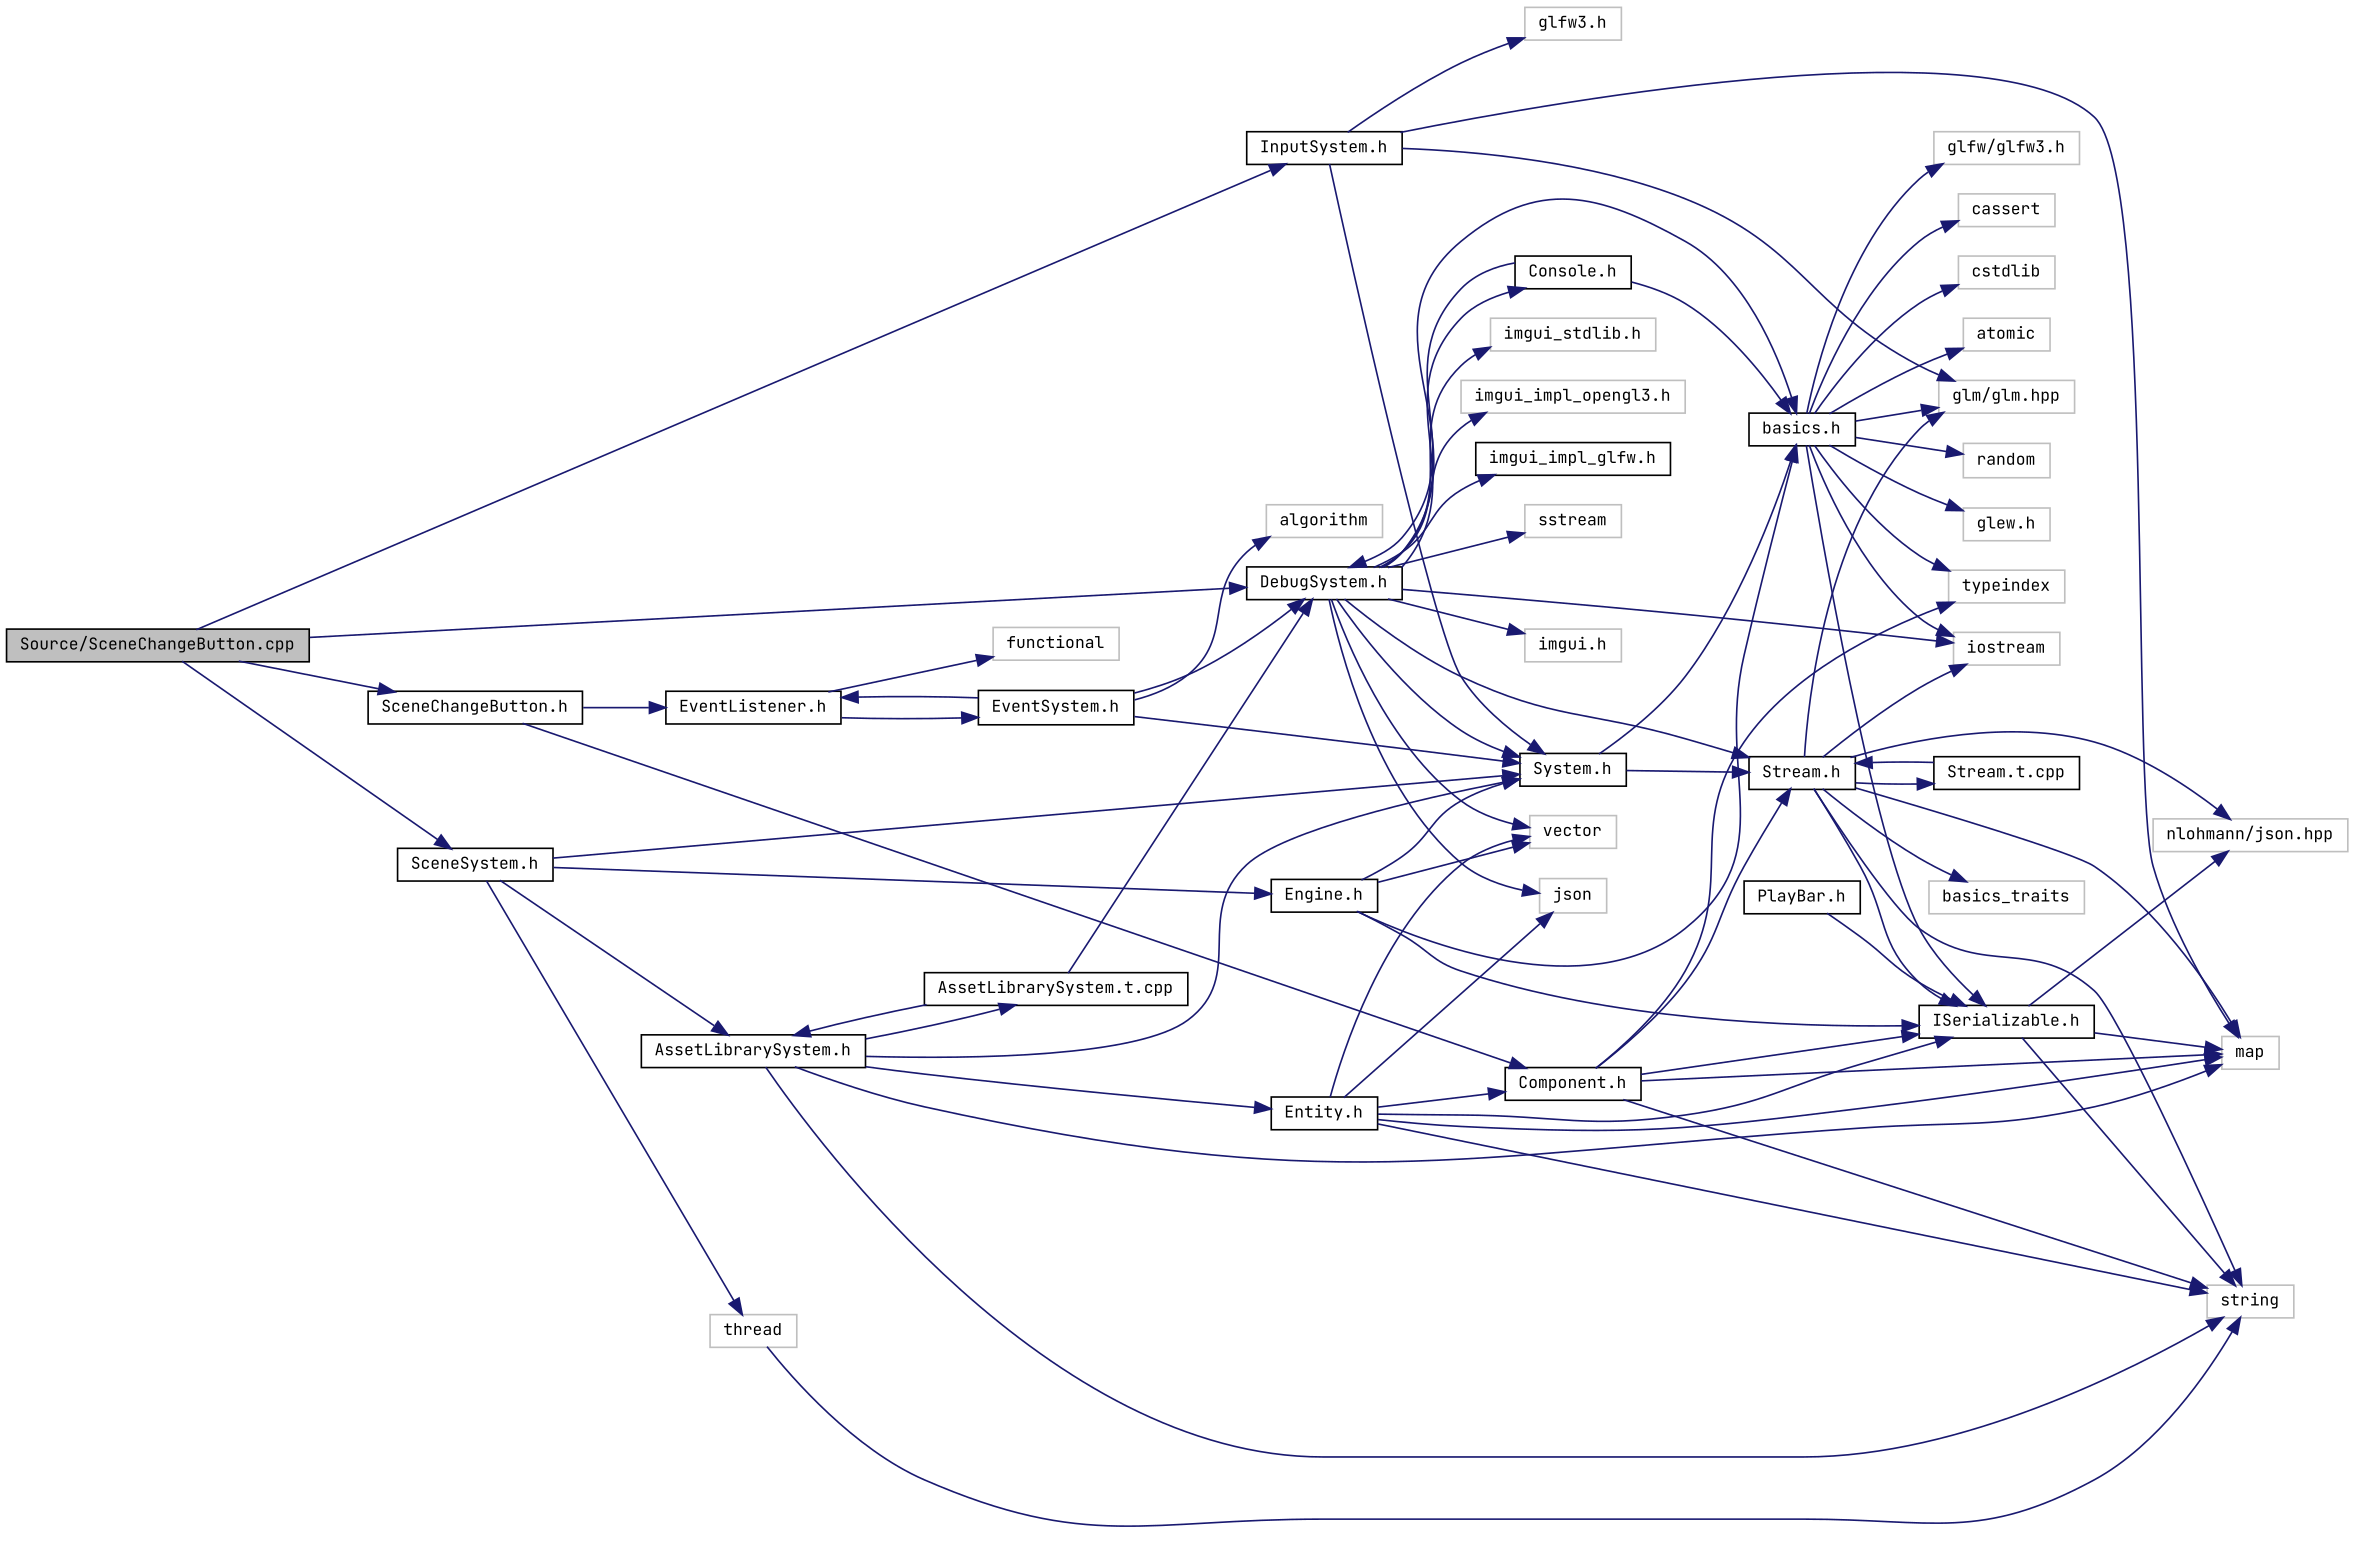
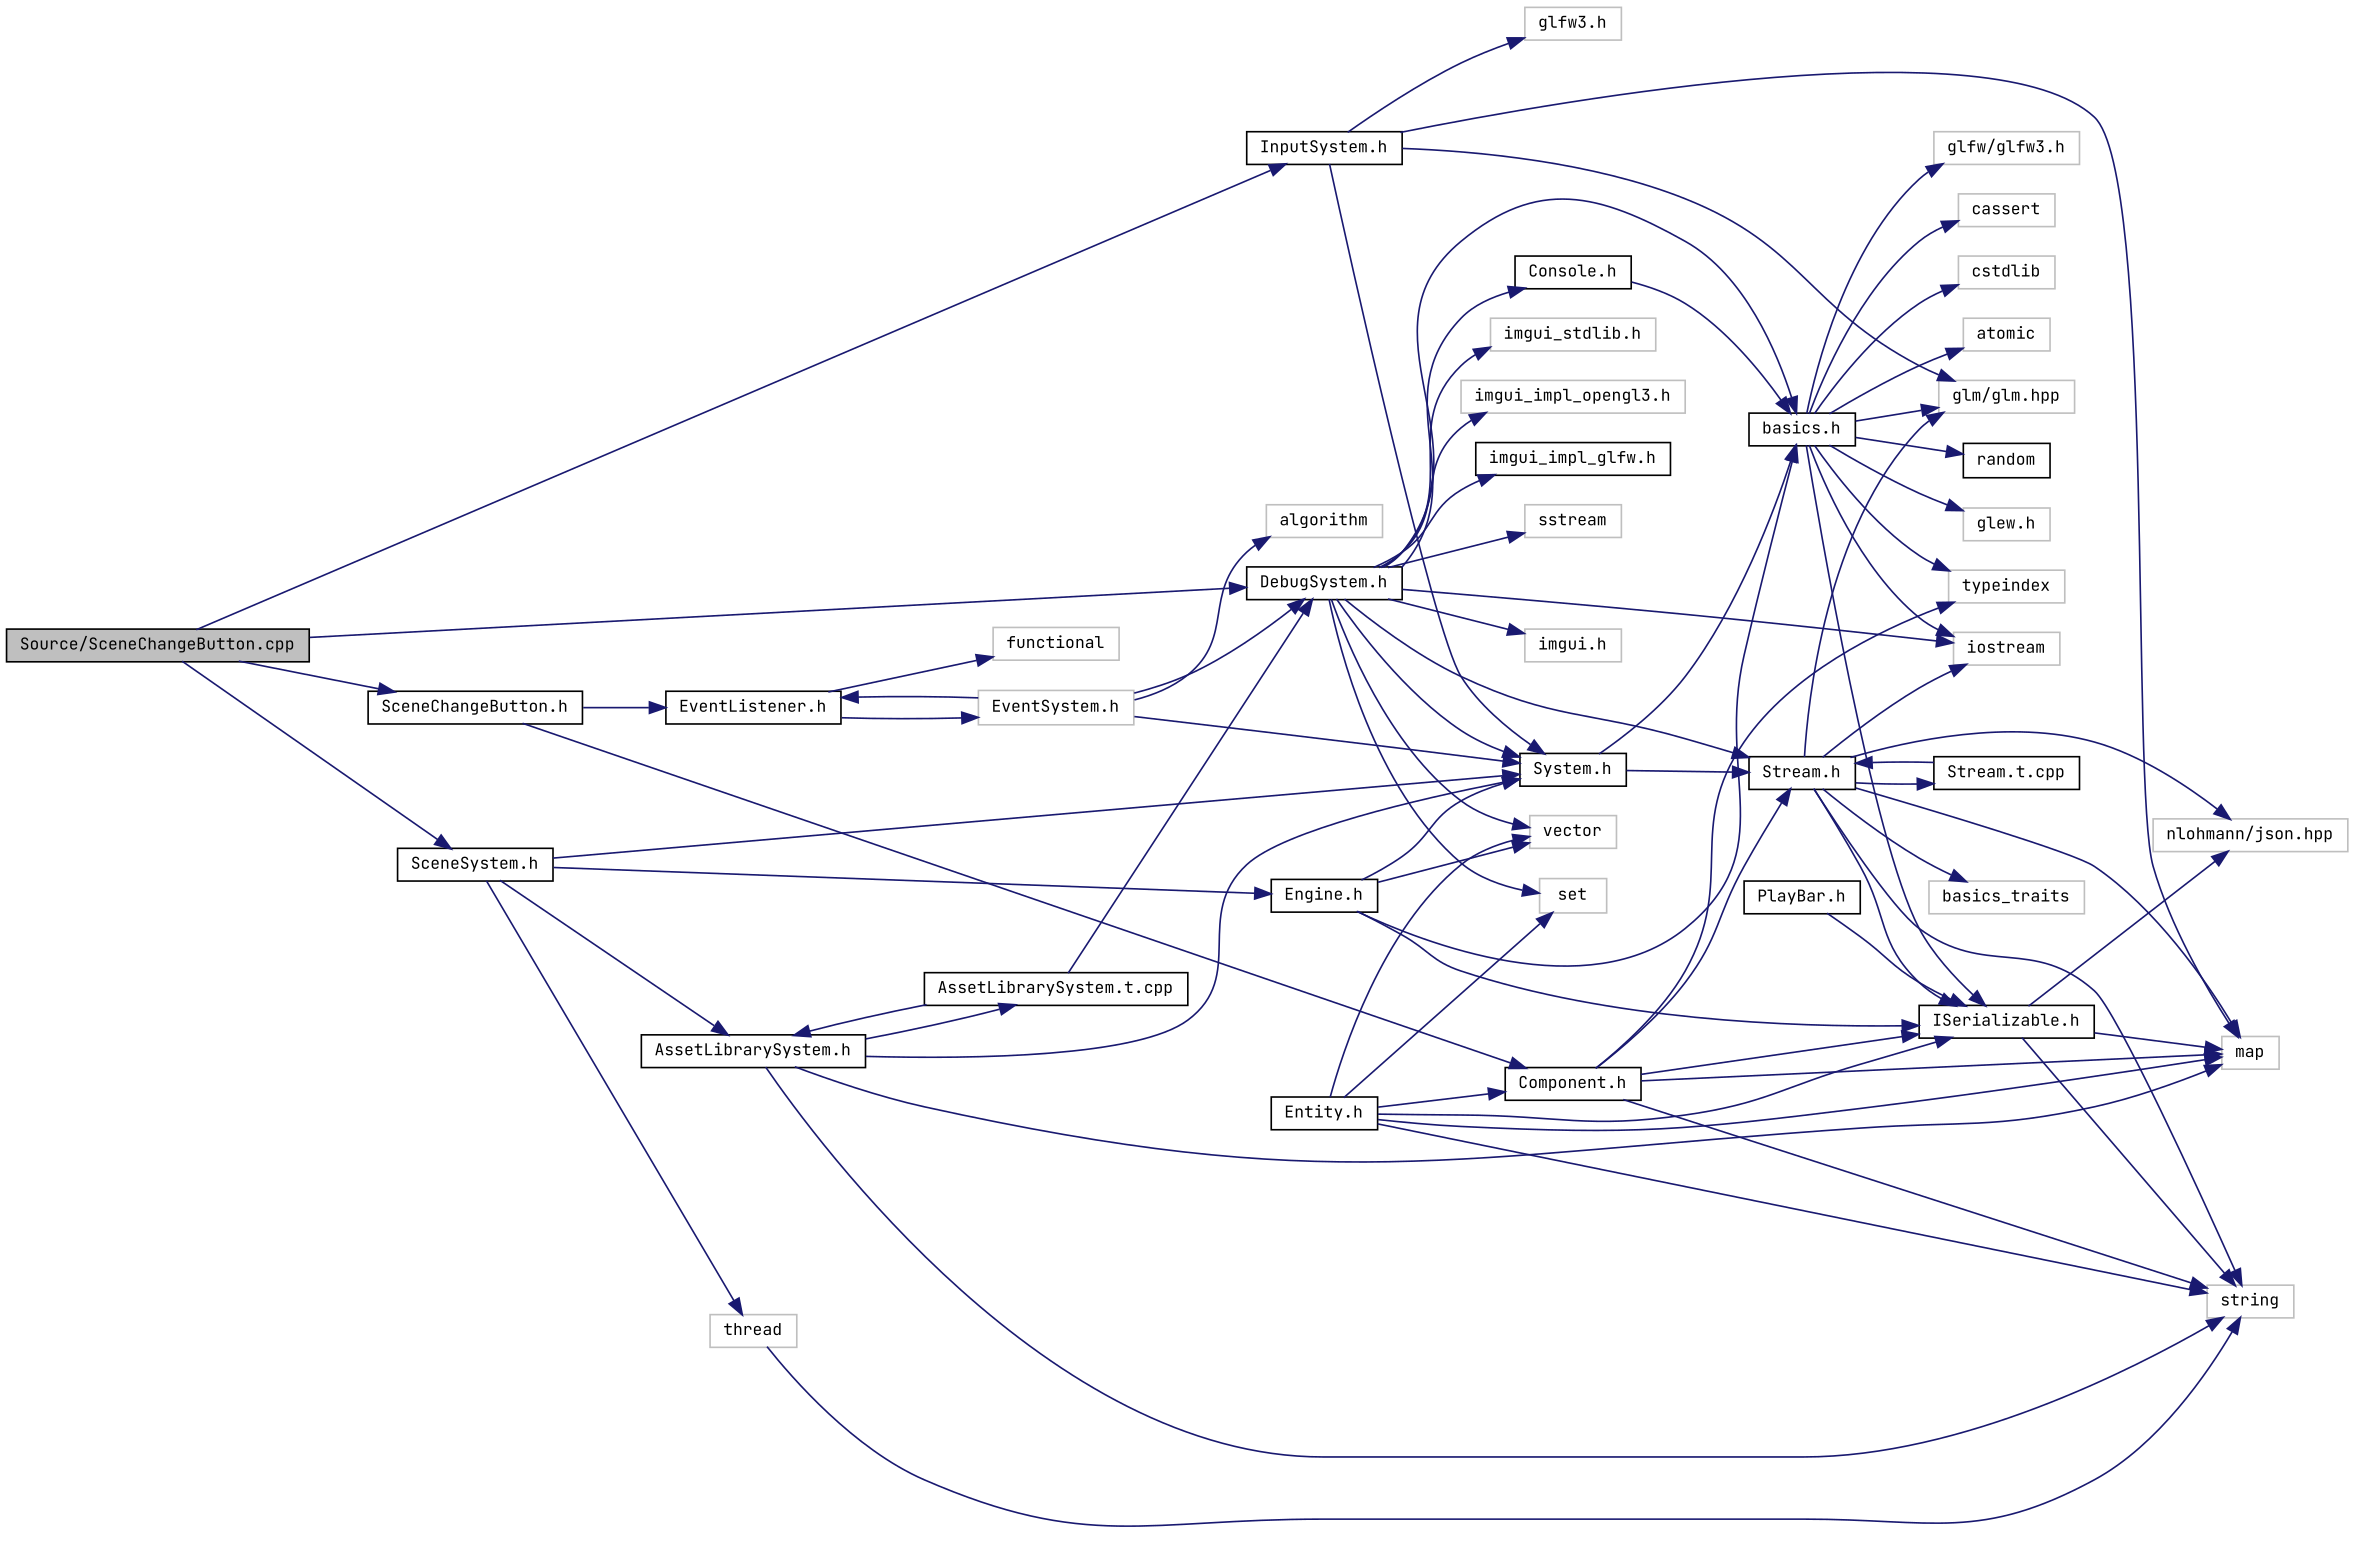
(1432, 340) -> none
(2007, 461) -> (2007, 461)
(1056, 708) -> (1056, 708)
(1573, 896) -> (1573, 896)
(1060, 1089) -> none
